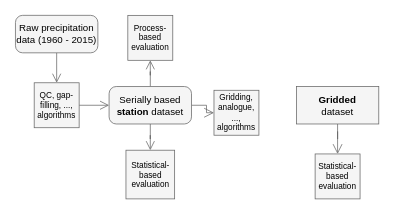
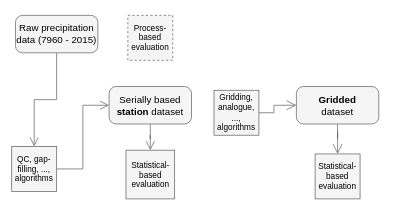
(57, 34) -> (57, 34)
(150, 38) -> (150, 38)
(150, 72) -> none
(57, 105) -> (34, 169)
(205, 105) -> none
(338, 105) -> (338, 105)
none -> (274, 106)
